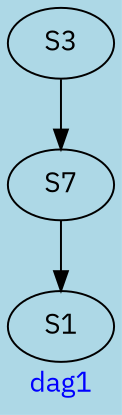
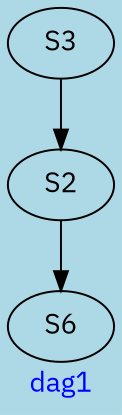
(61, 185) -> (61, 185)
(61, 326) -> (61, 326)
